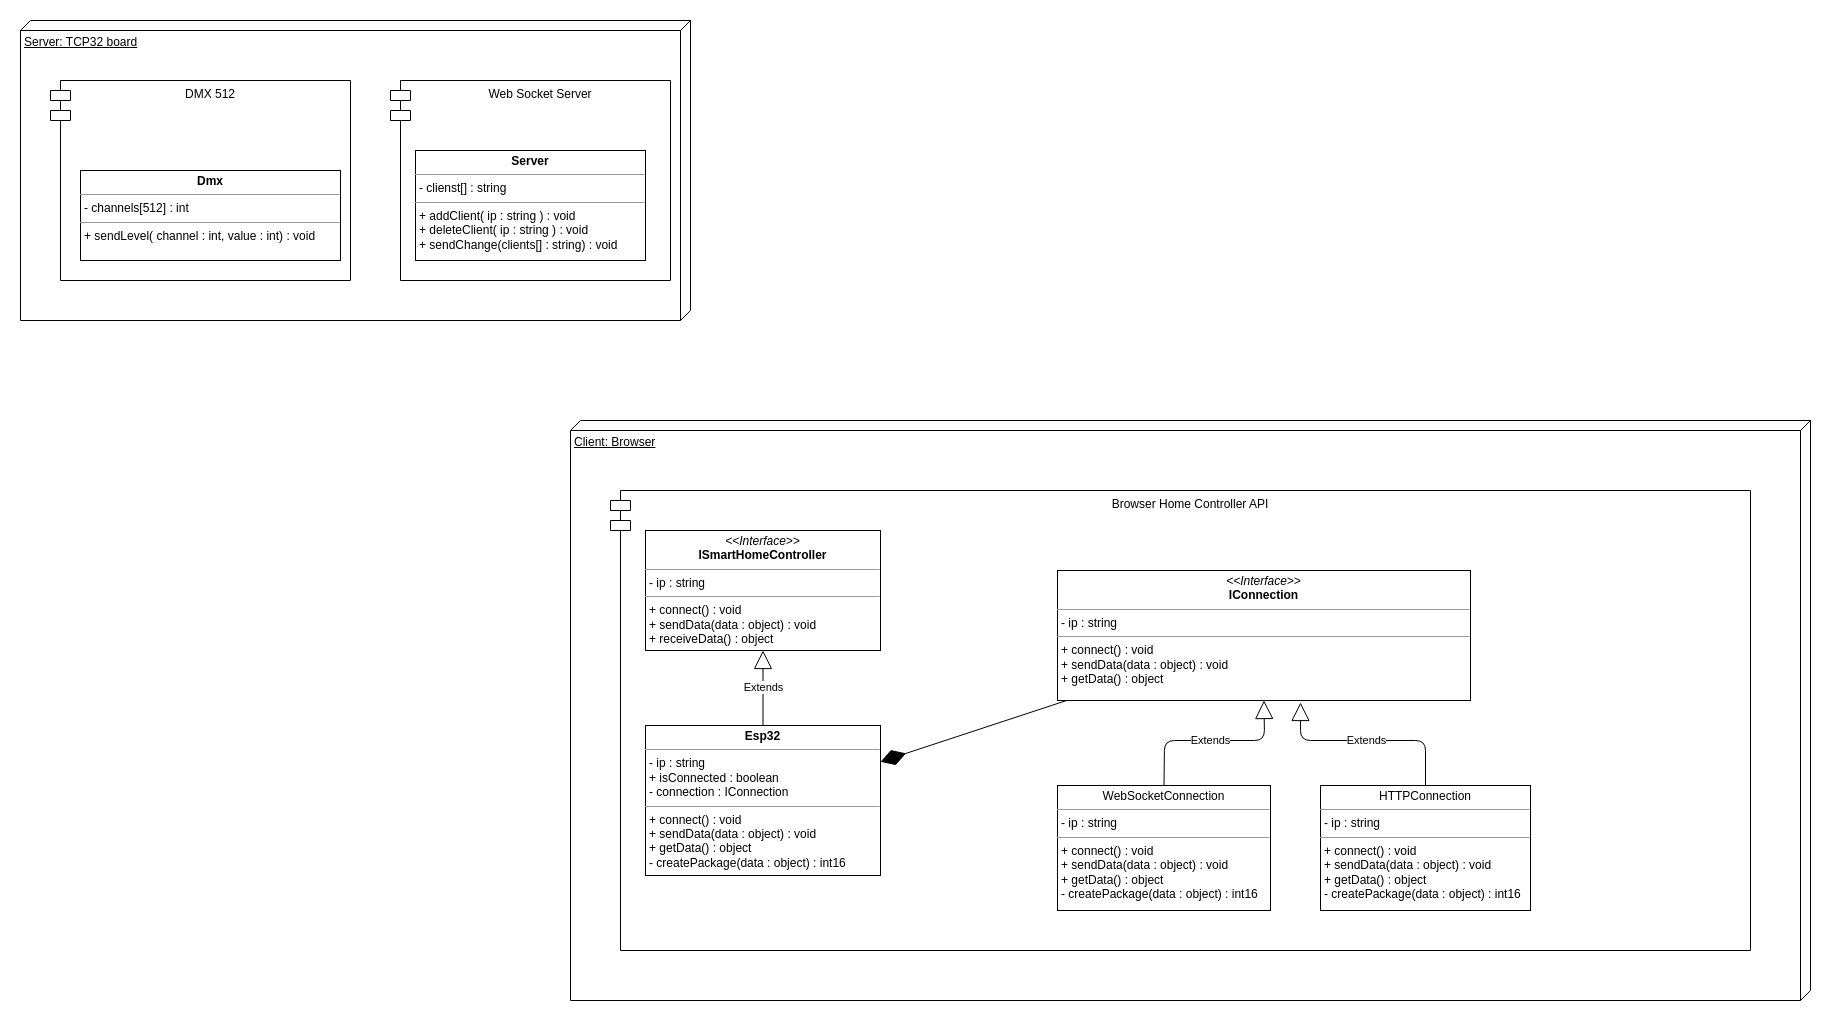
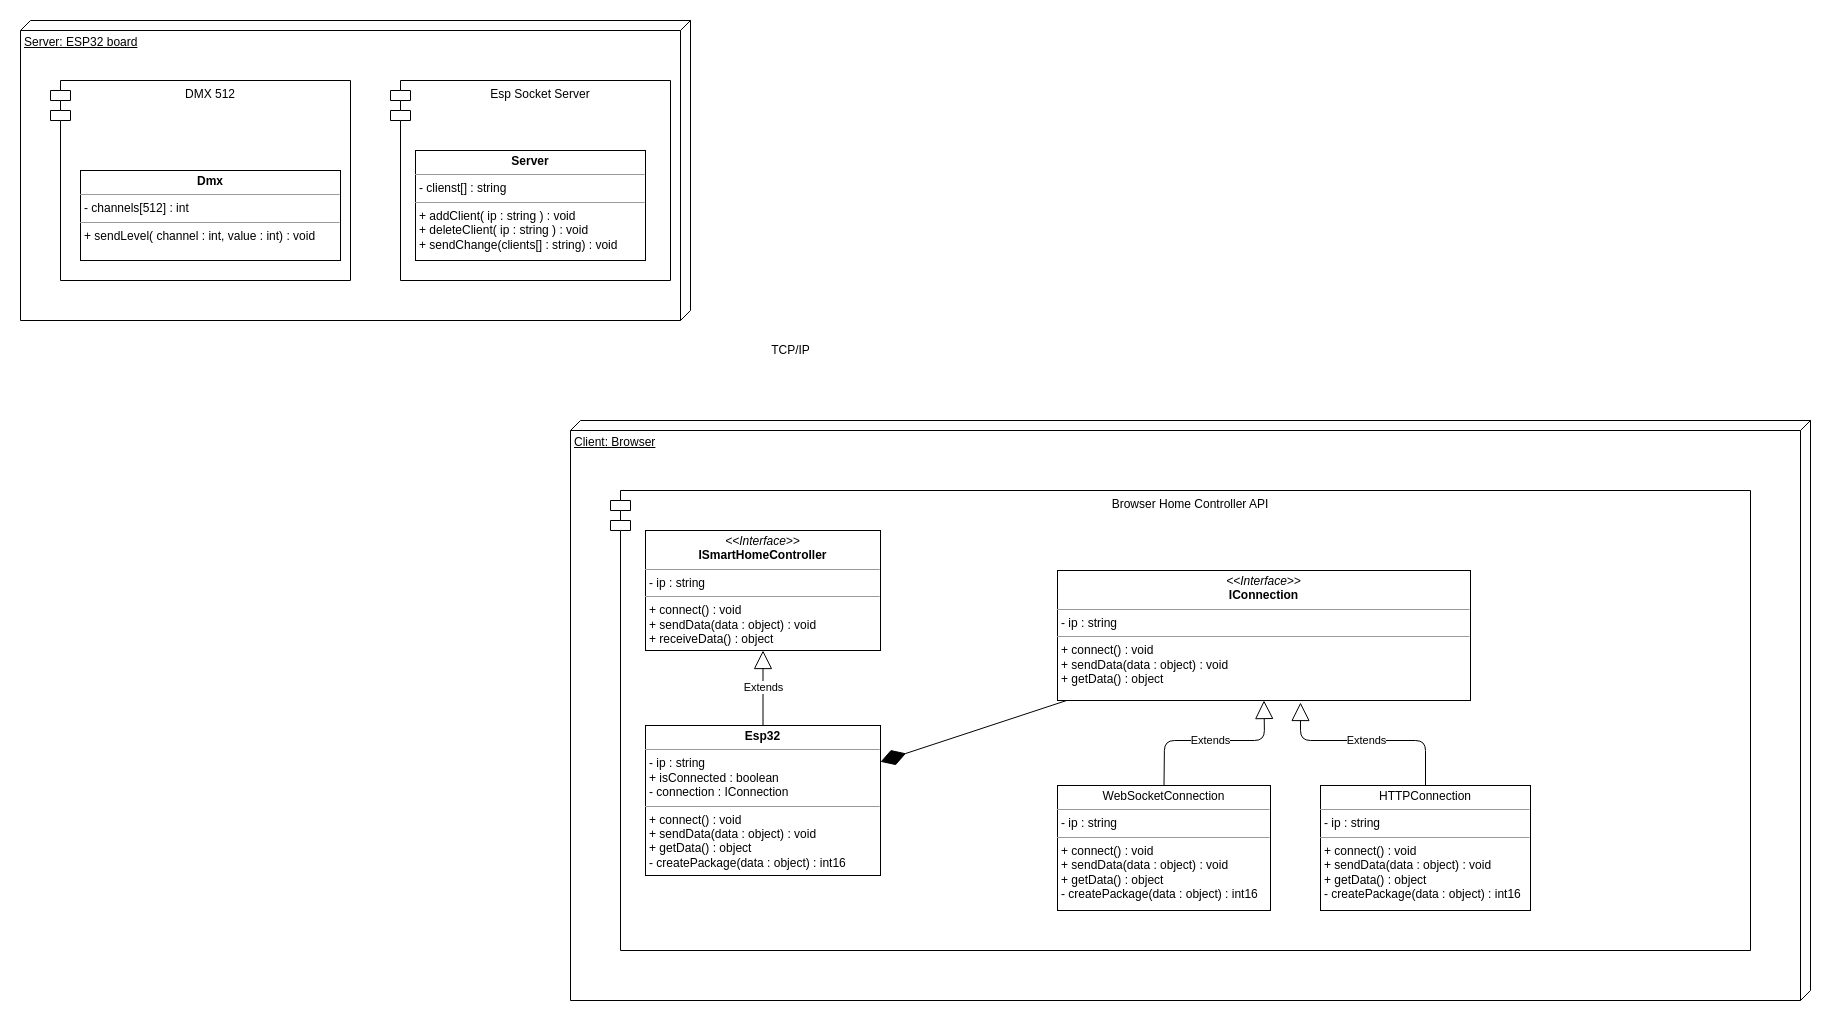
(84, 43) -> (84, 43)
(540, 94) -> (540, 94)
none -> (791, 351)
